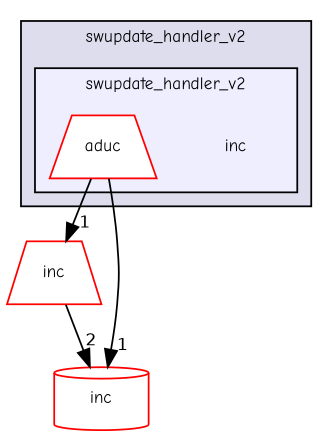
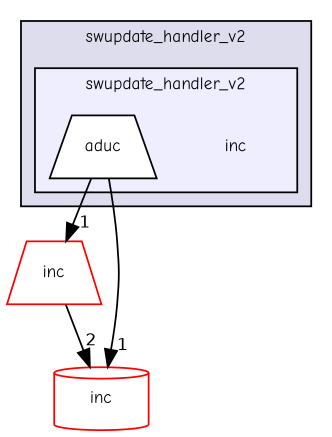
(103, 147) -> (103, 147)
